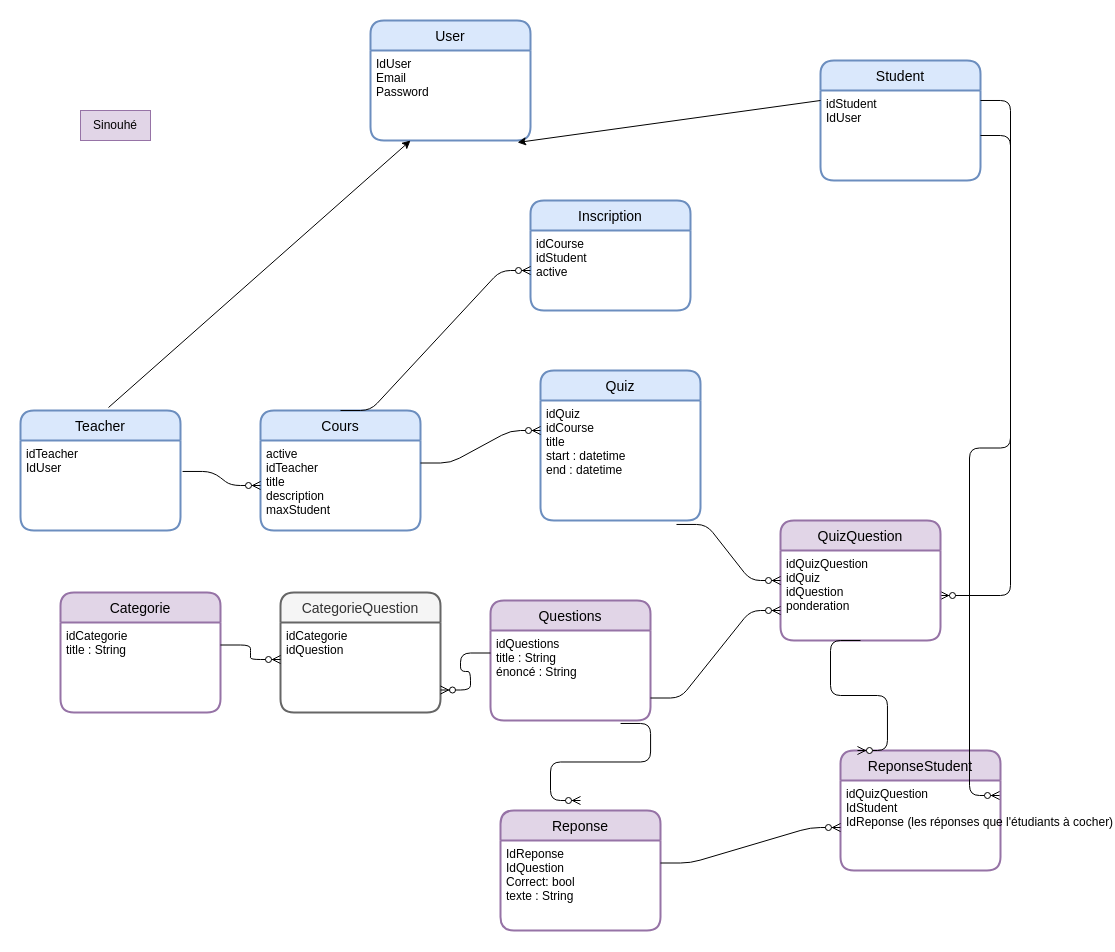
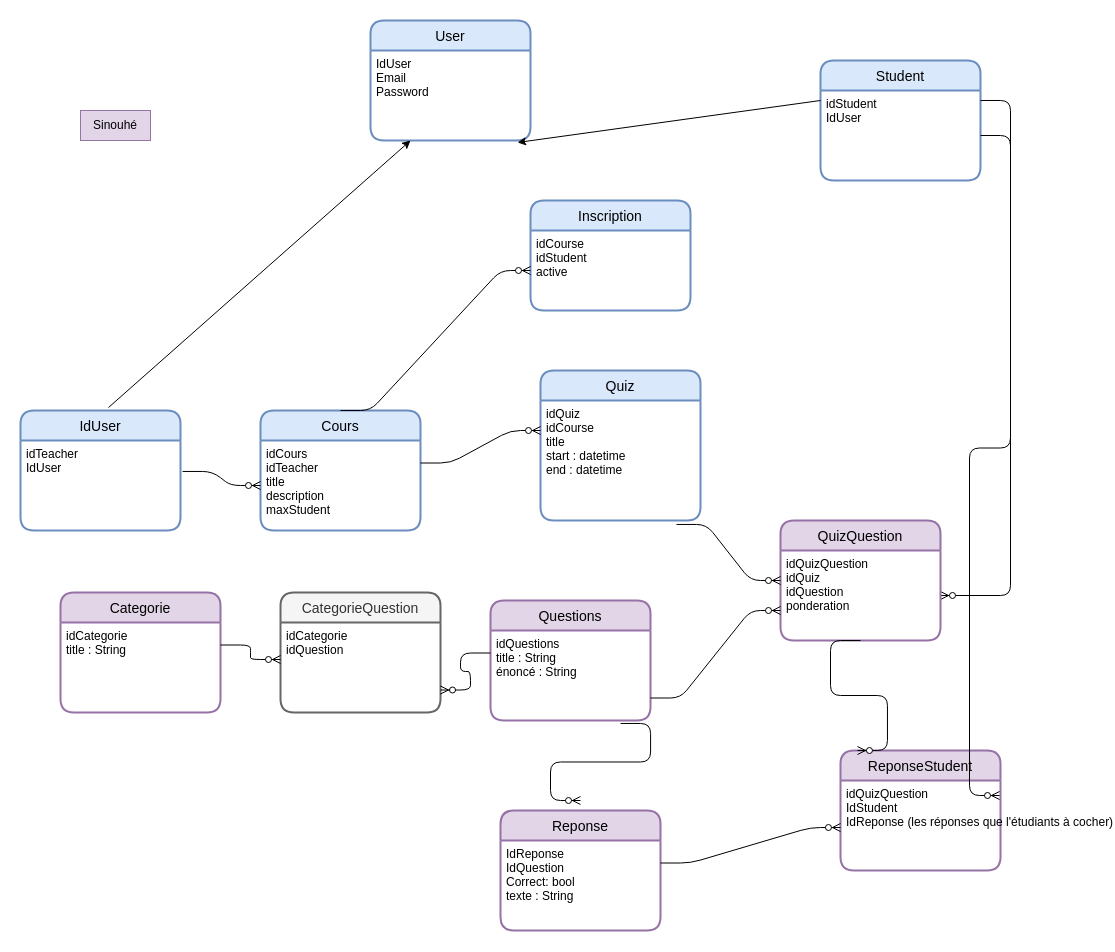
(100, 426) -> (100, 426)
(285, 454) -> (288, 454)
